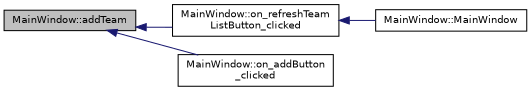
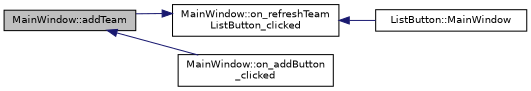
(451, 20) -> (451, 20)
(159, 27) -> (149, 14)
